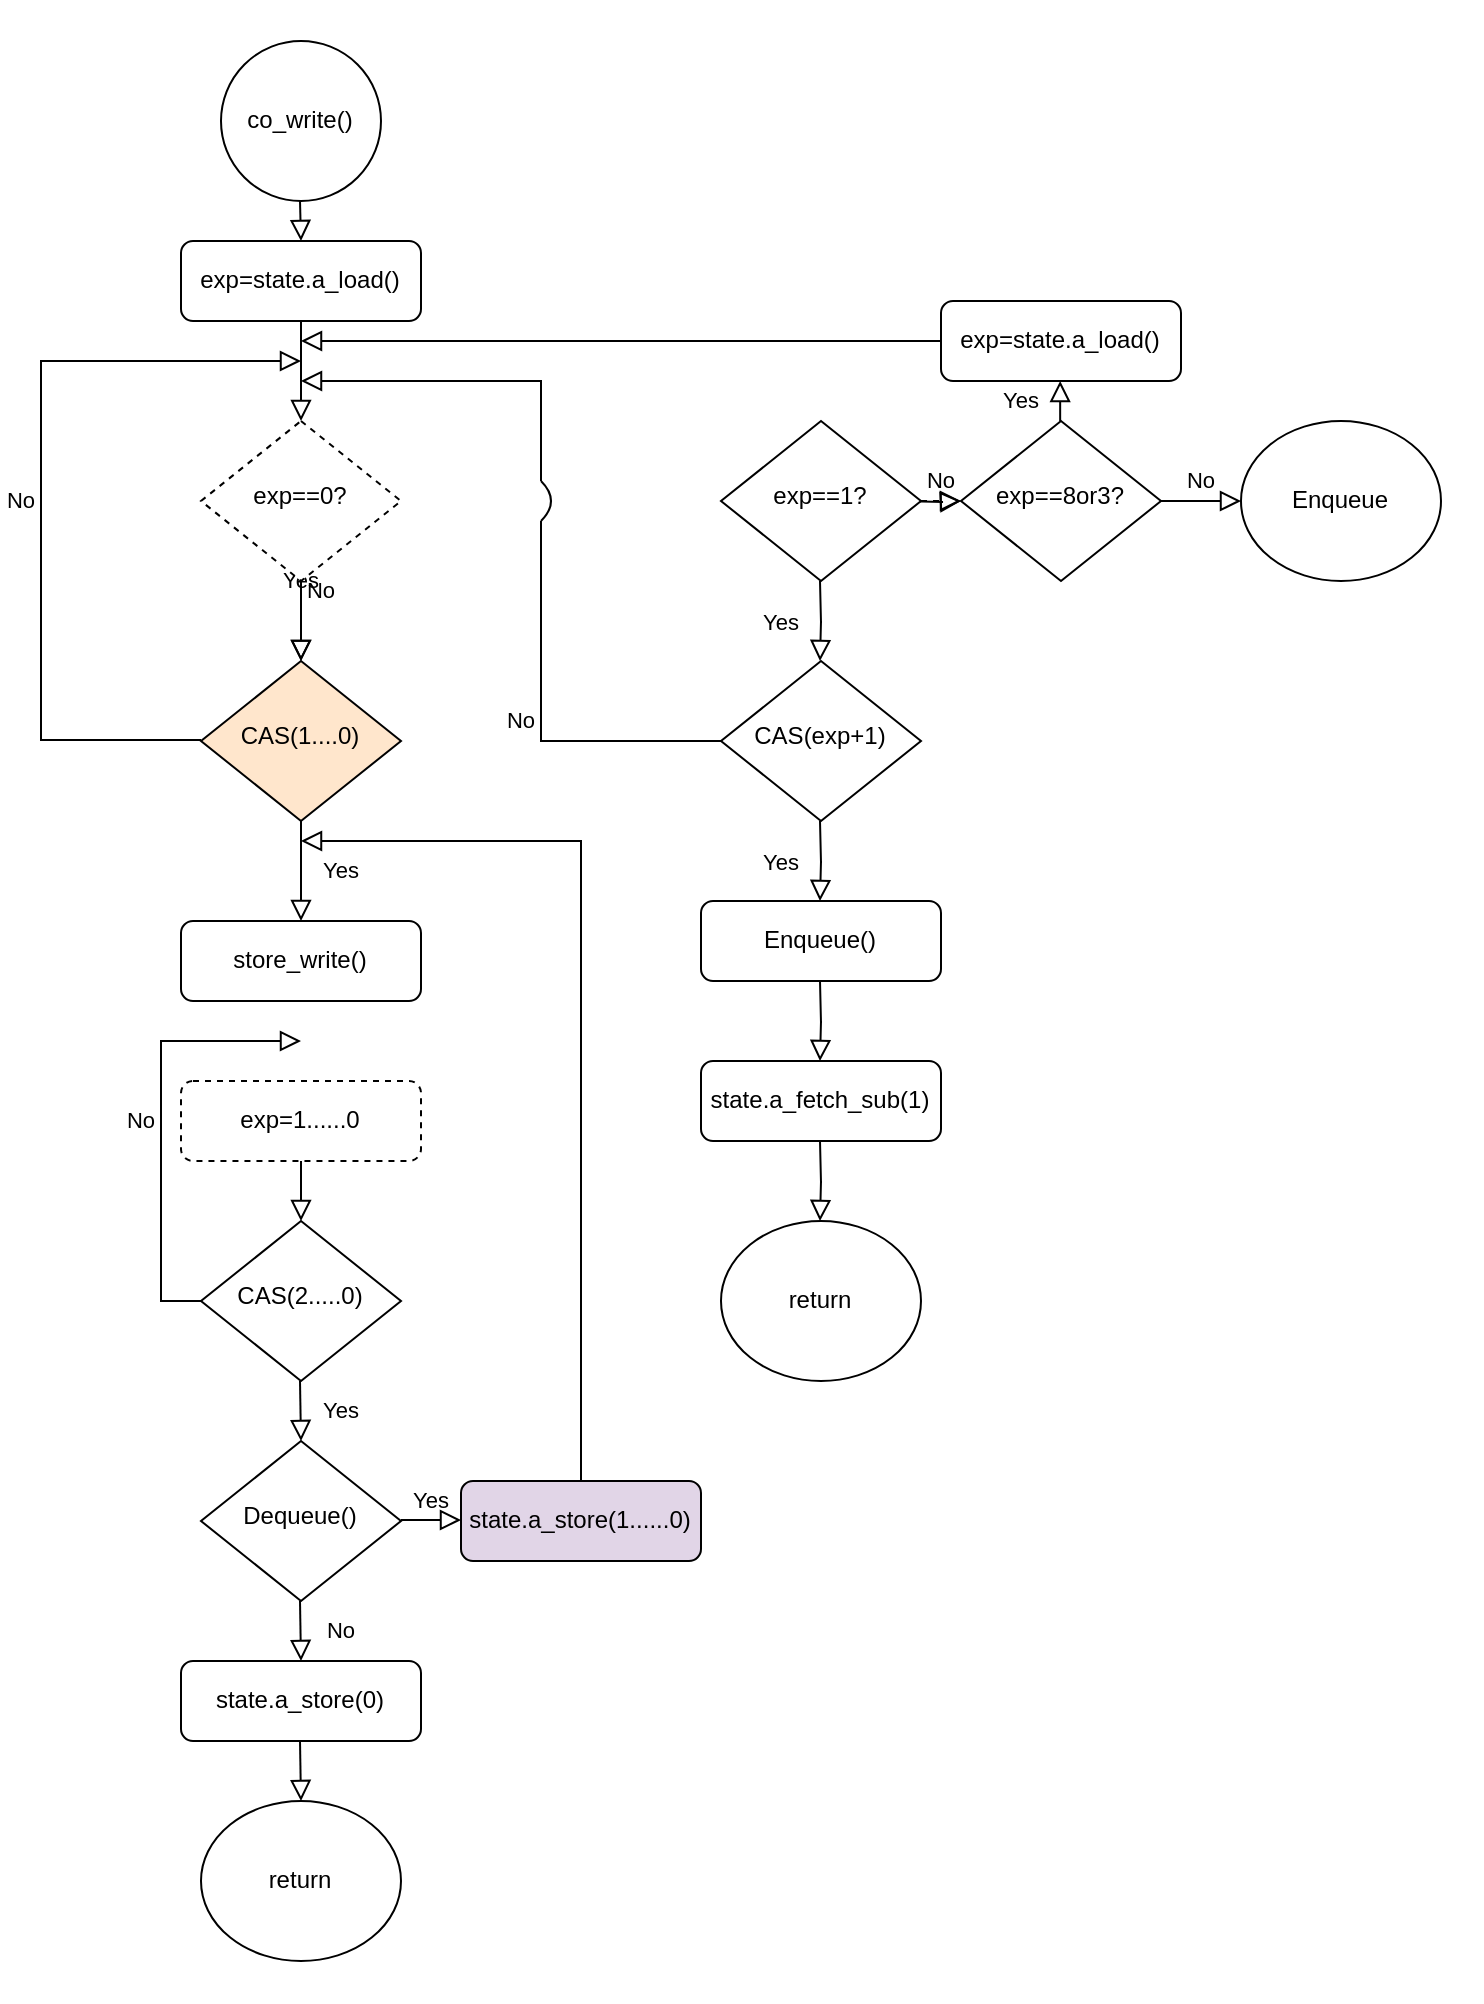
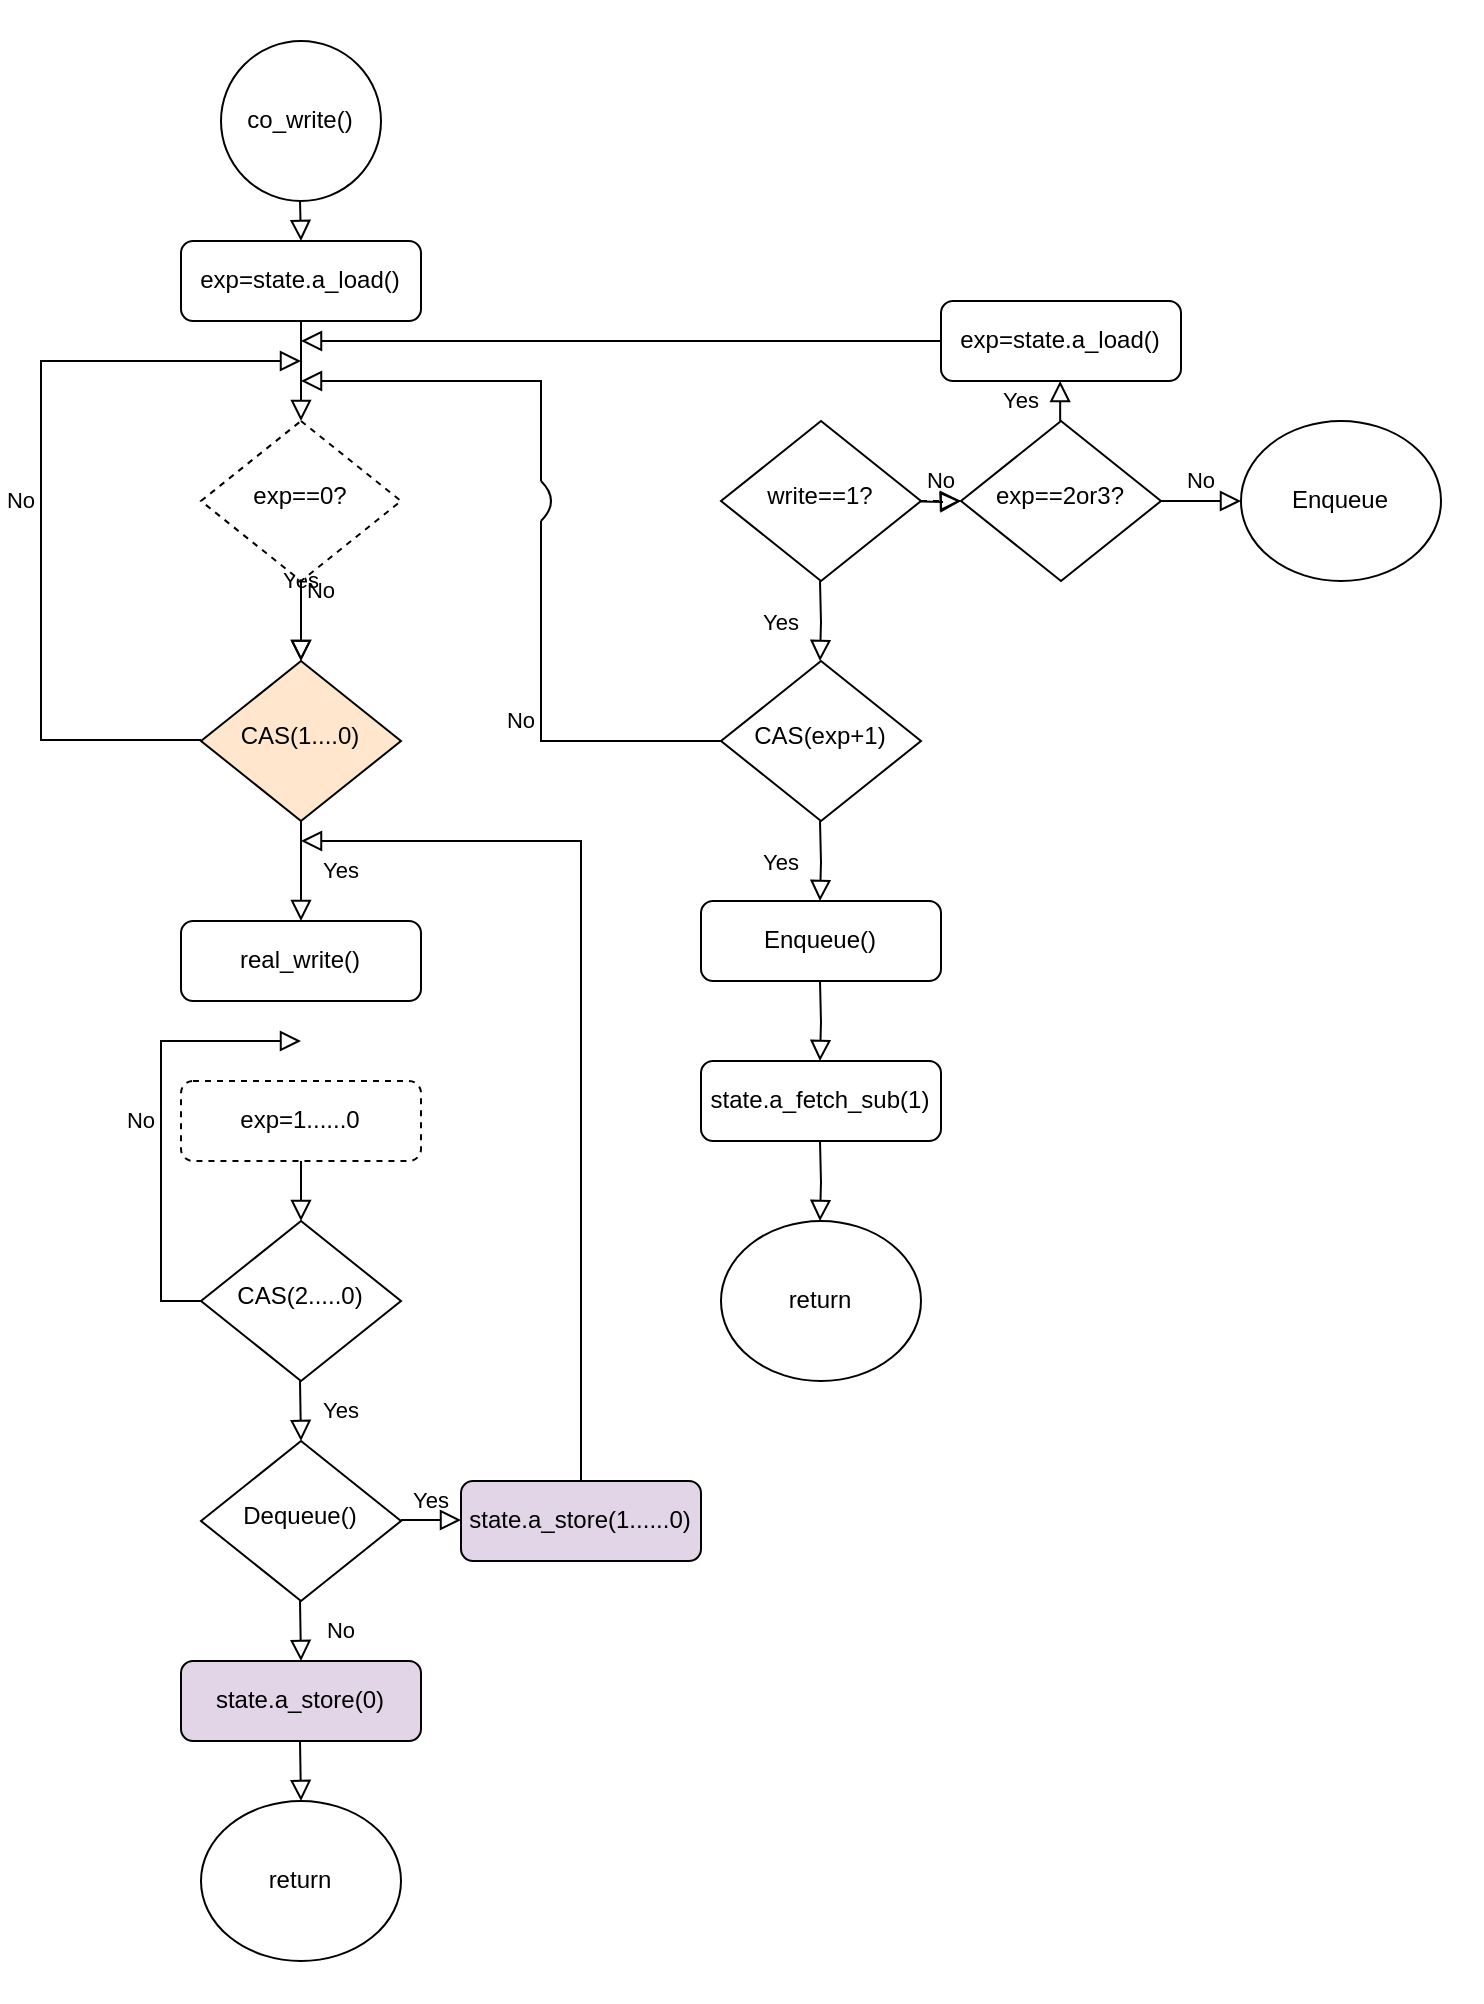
(821, 497) -> (821, 497)
(1061, 497) -> (1061, 497)
(301, 961) -> (301, 961)
(301, 1701) -> (301, 1701)
